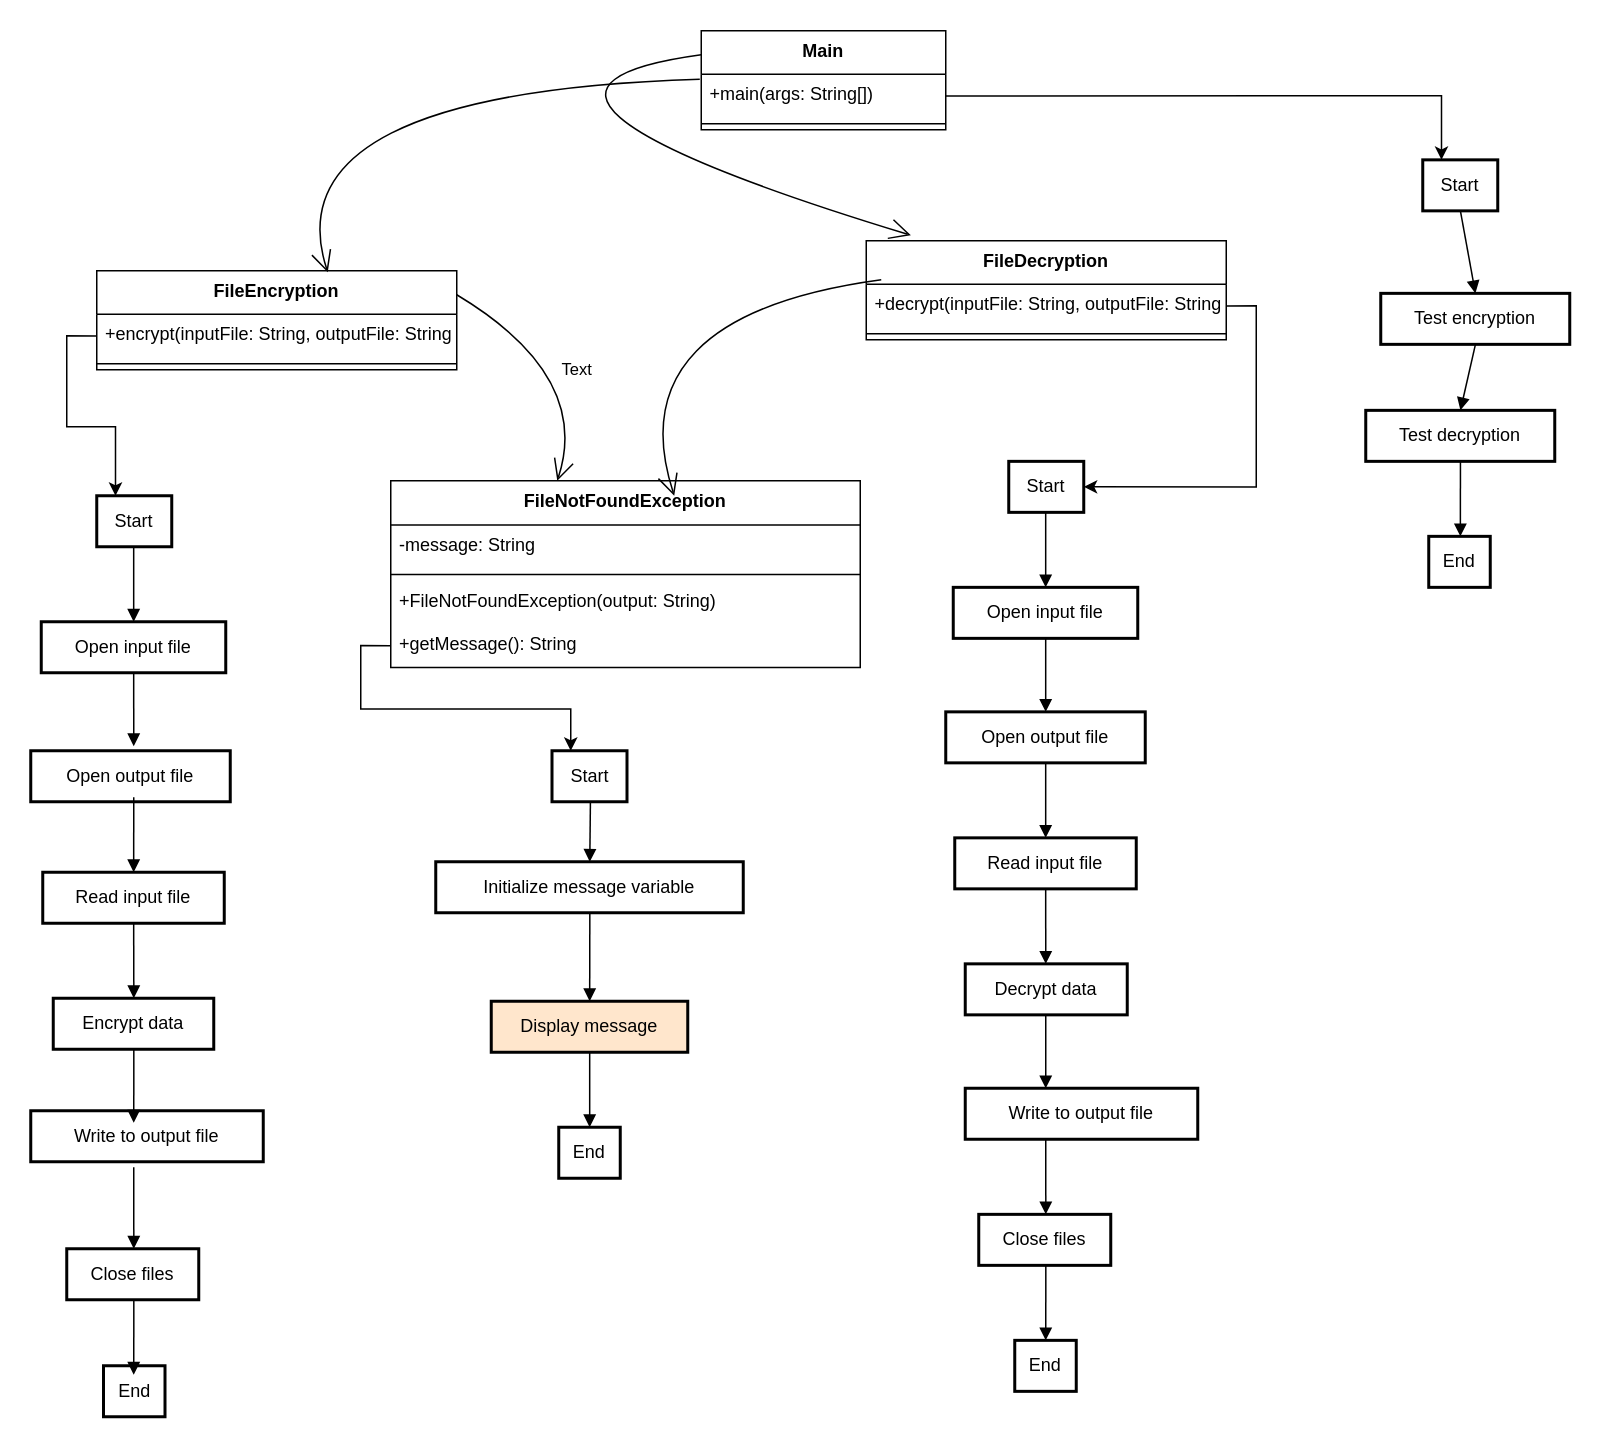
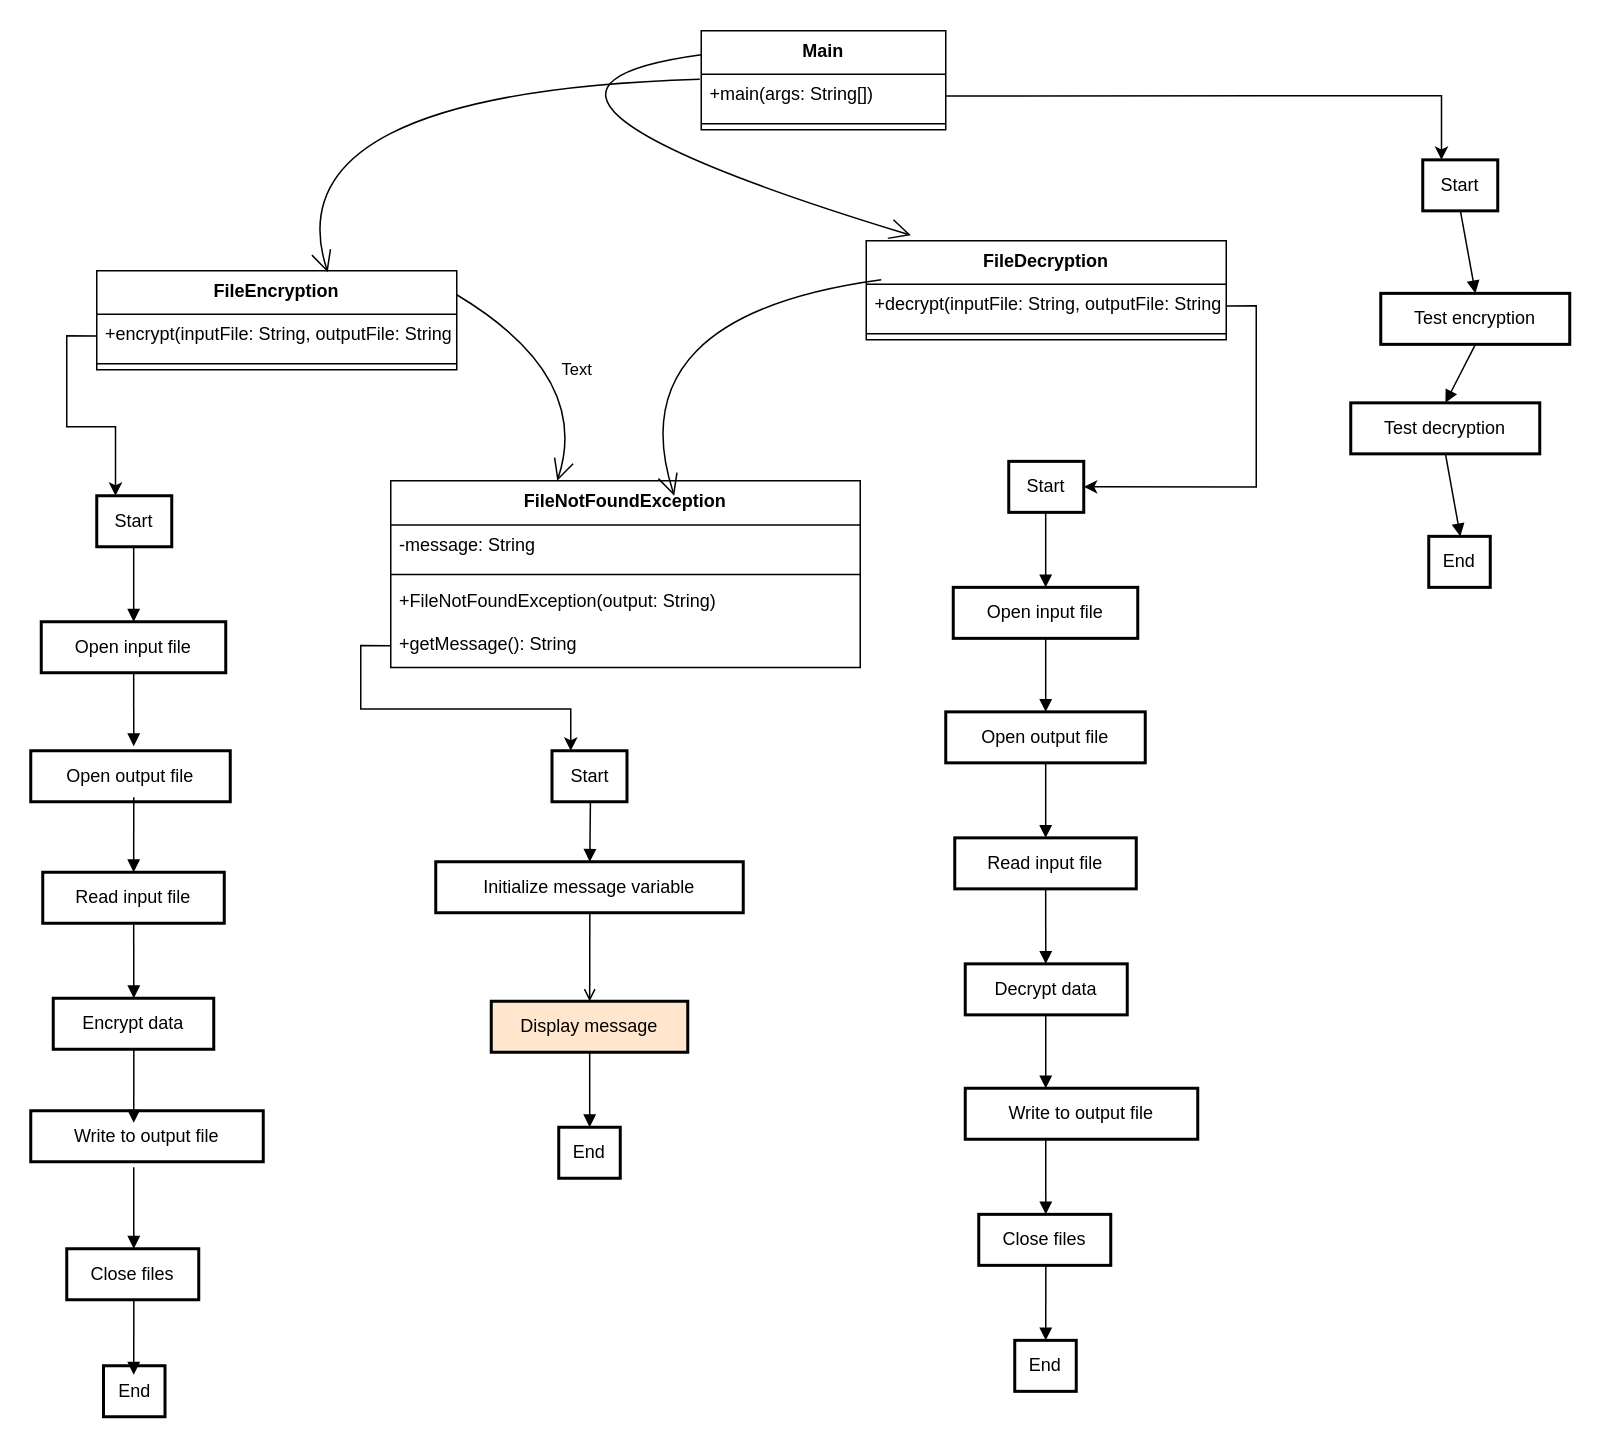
(1460, 436) -> (1445, 428)
(590, 987) -> (590, 991)
